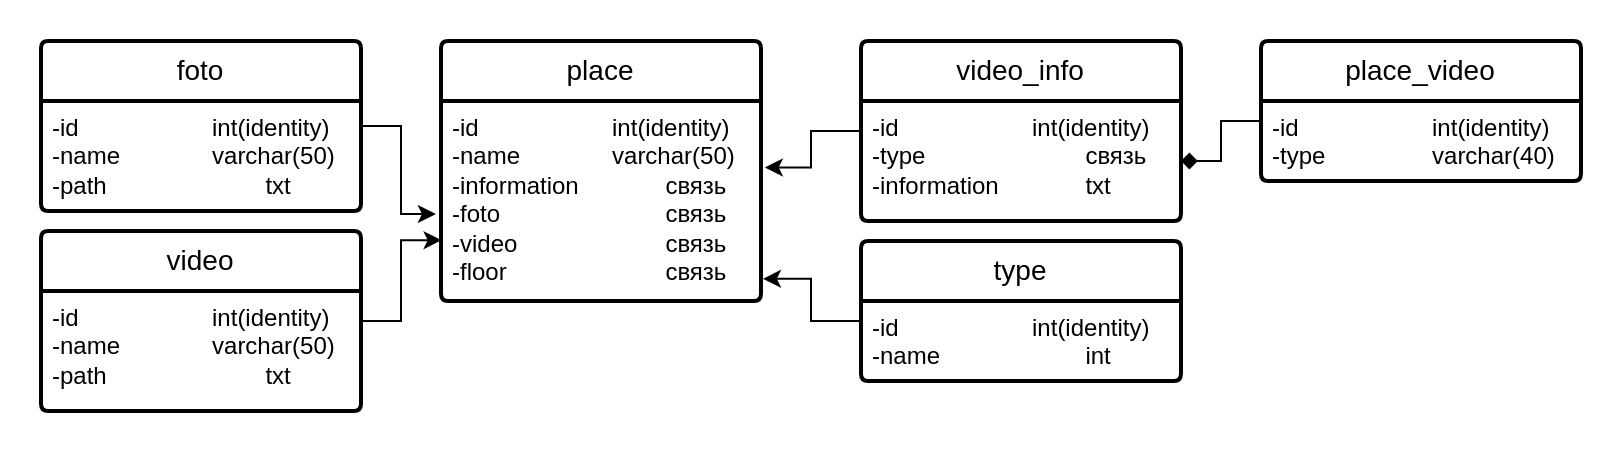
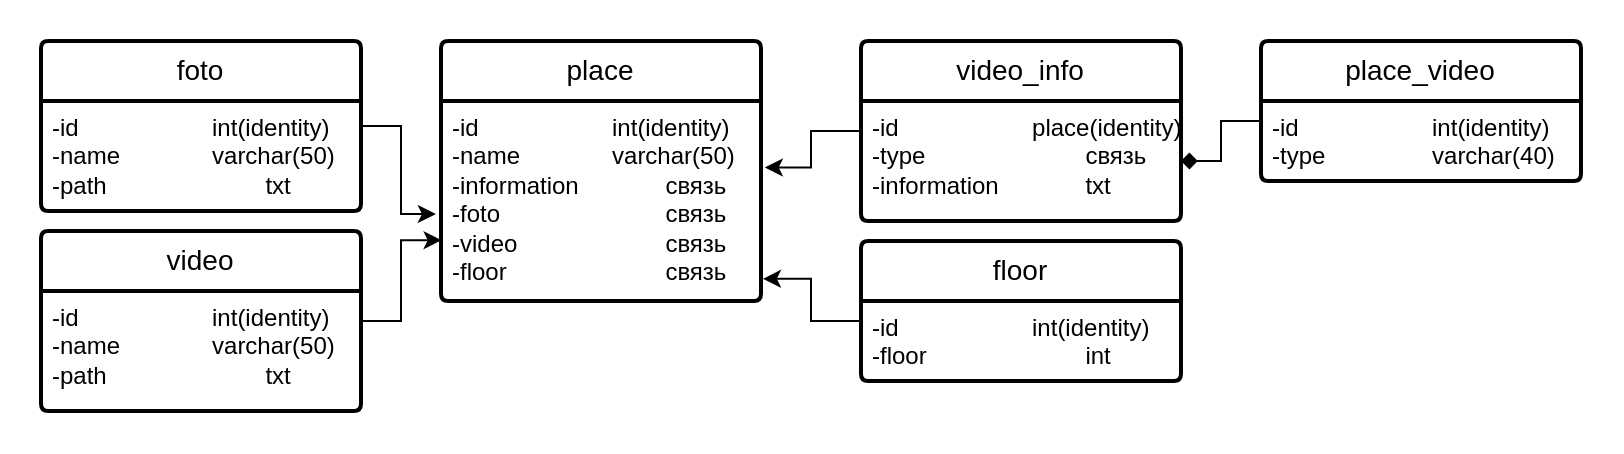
(988, 158) -> (1002, 158)
(1021, 271) -> (1021, 271)
(988, 344) -> (988, 344)
